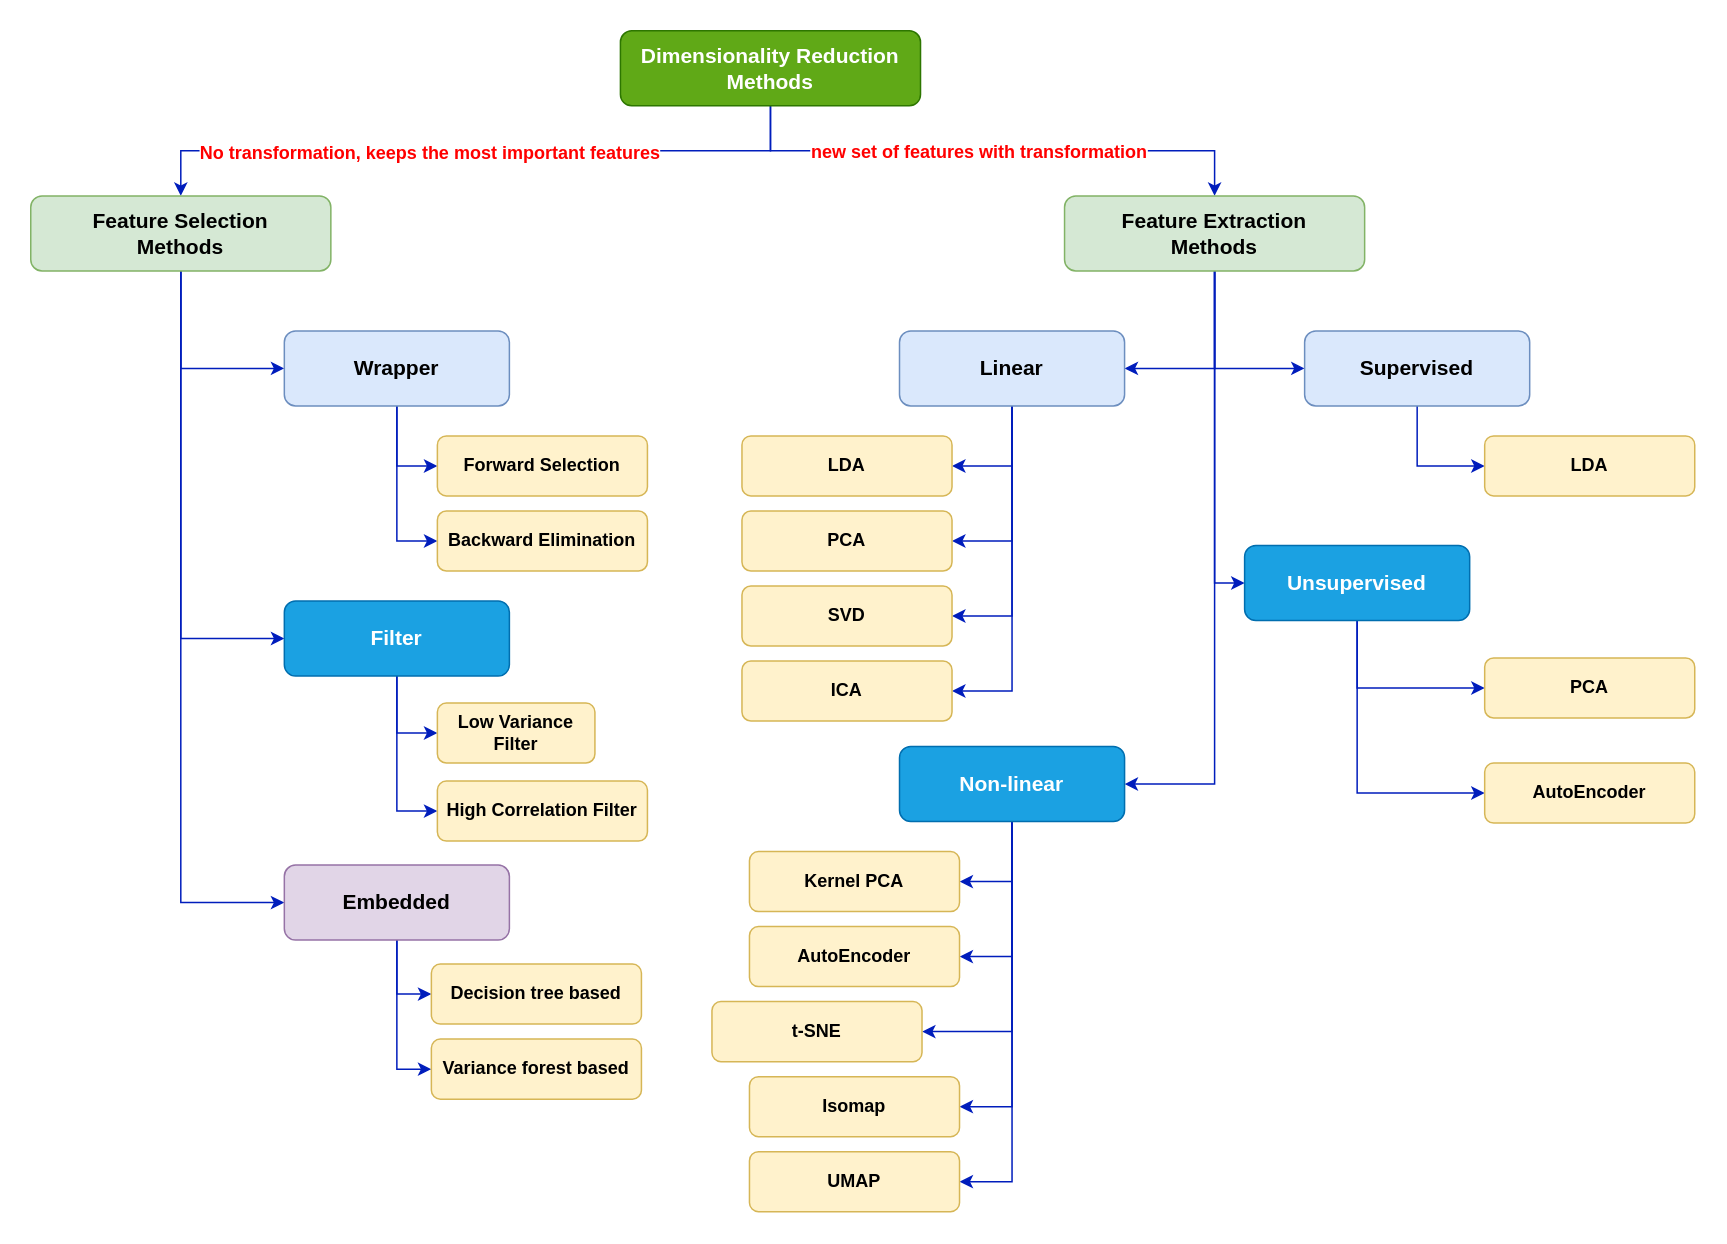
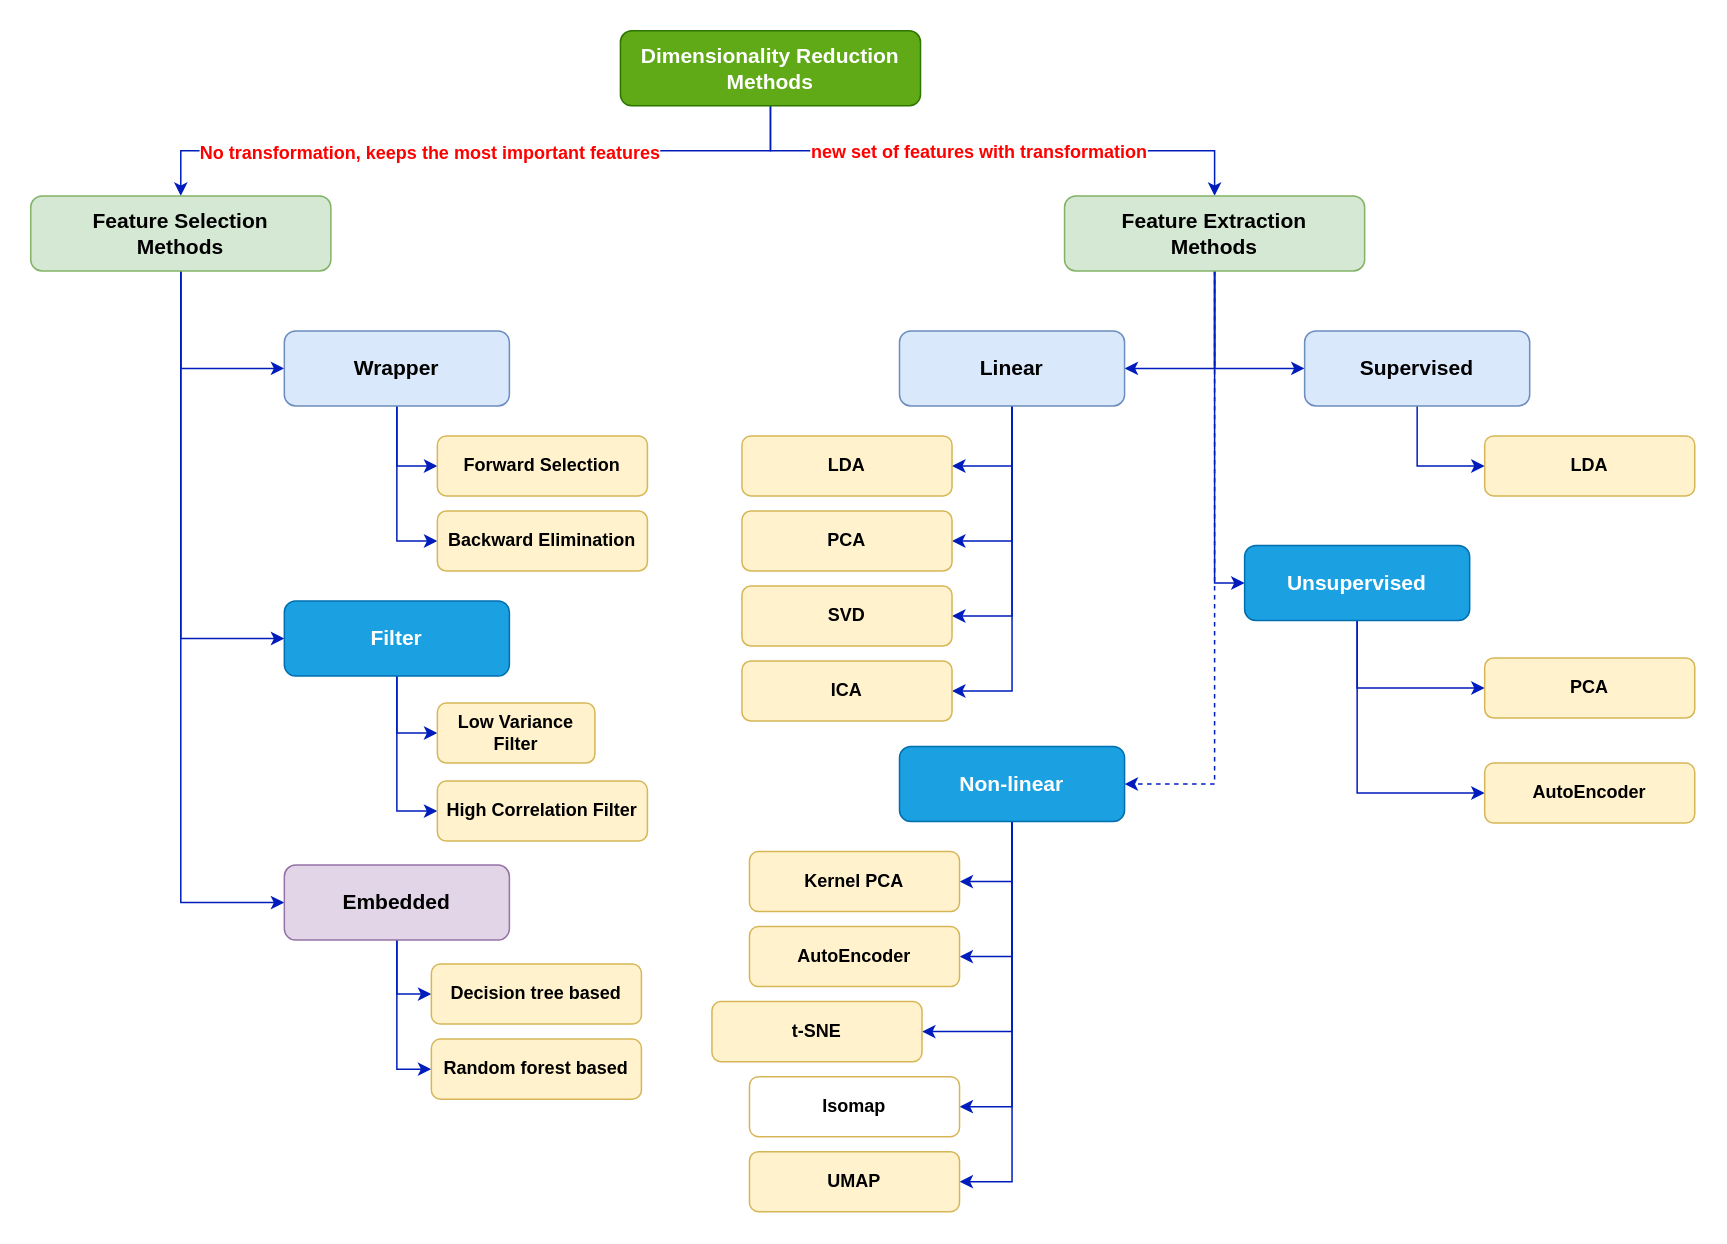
(1214, 724) -> (1214, 724)
(536, 1069) -> (536, 1069)
(854, 1106) -> (854, 1106)
